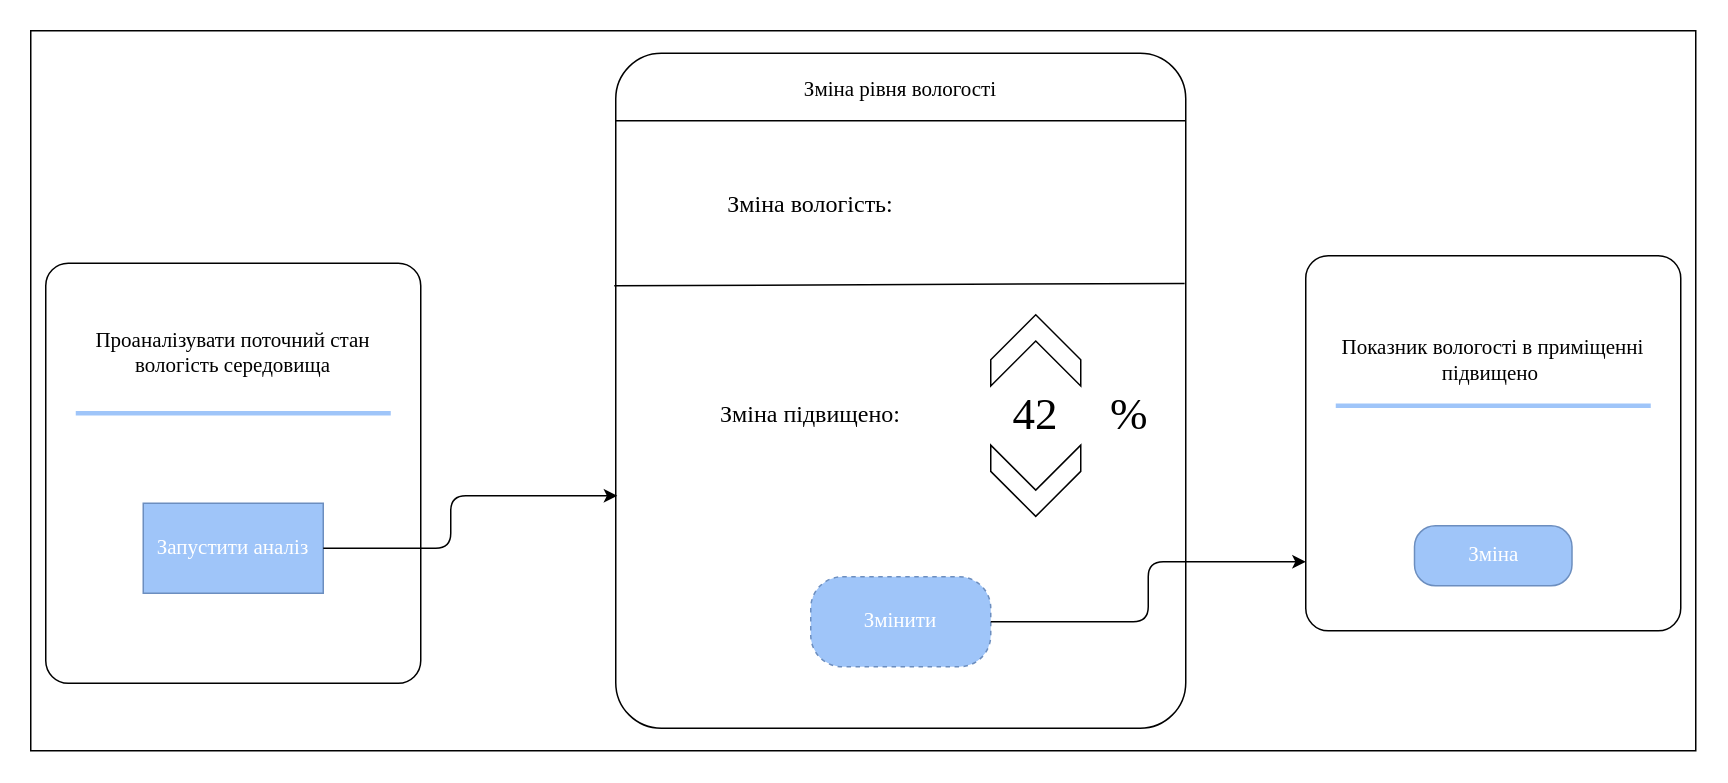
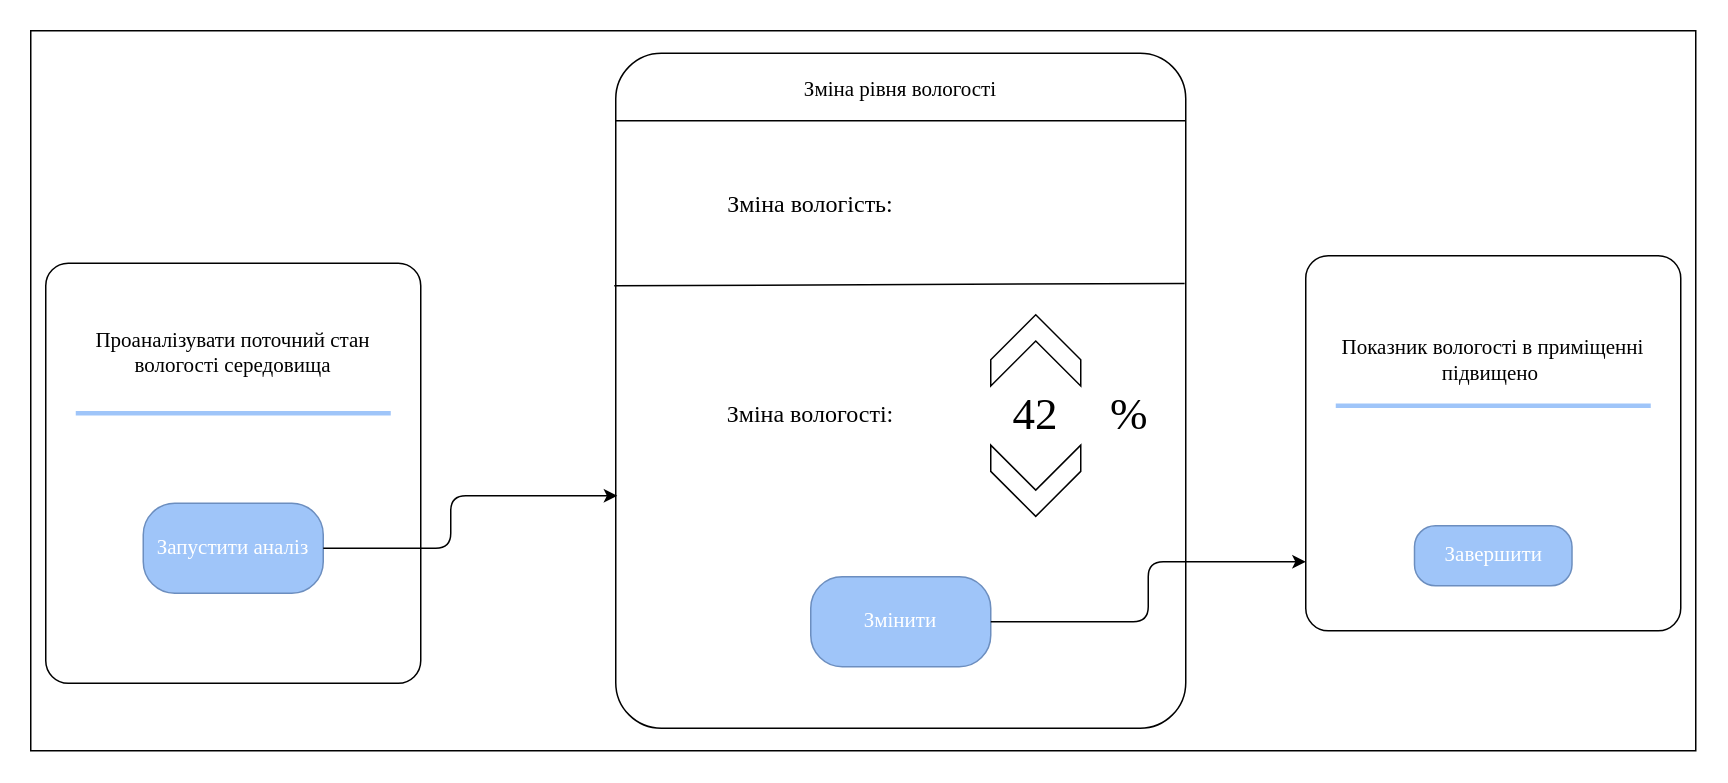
(233, 353) -> (233, 353)
(811, 413) -> (811, 413)
(233, 548) -> (233, 548)
(1494, 556) -> (1494, 556)
(901, 622) -> (901, 622)
